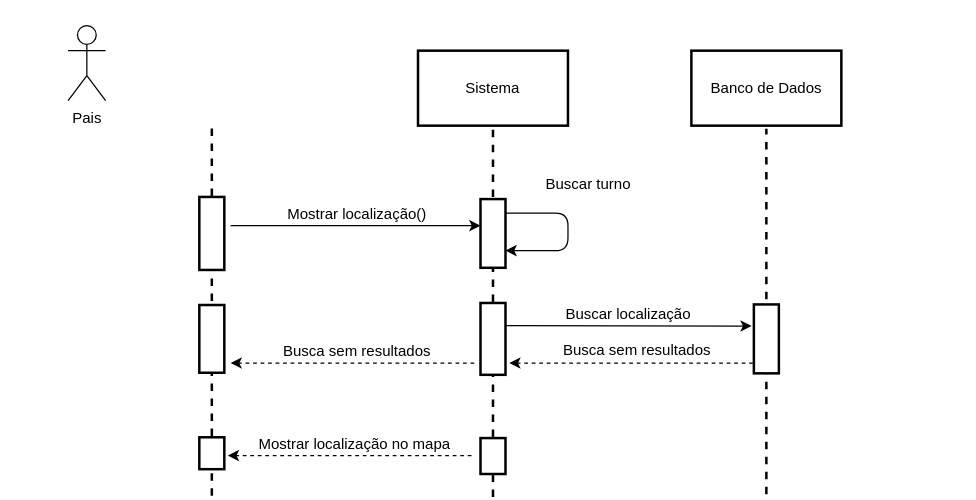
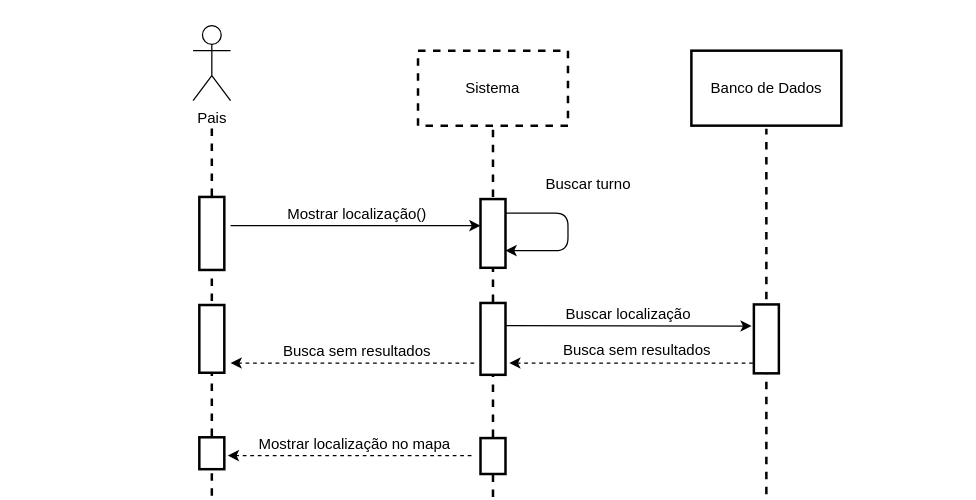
(87, 63) -> (212, 63)
(493, 88) -> (493, 88)
